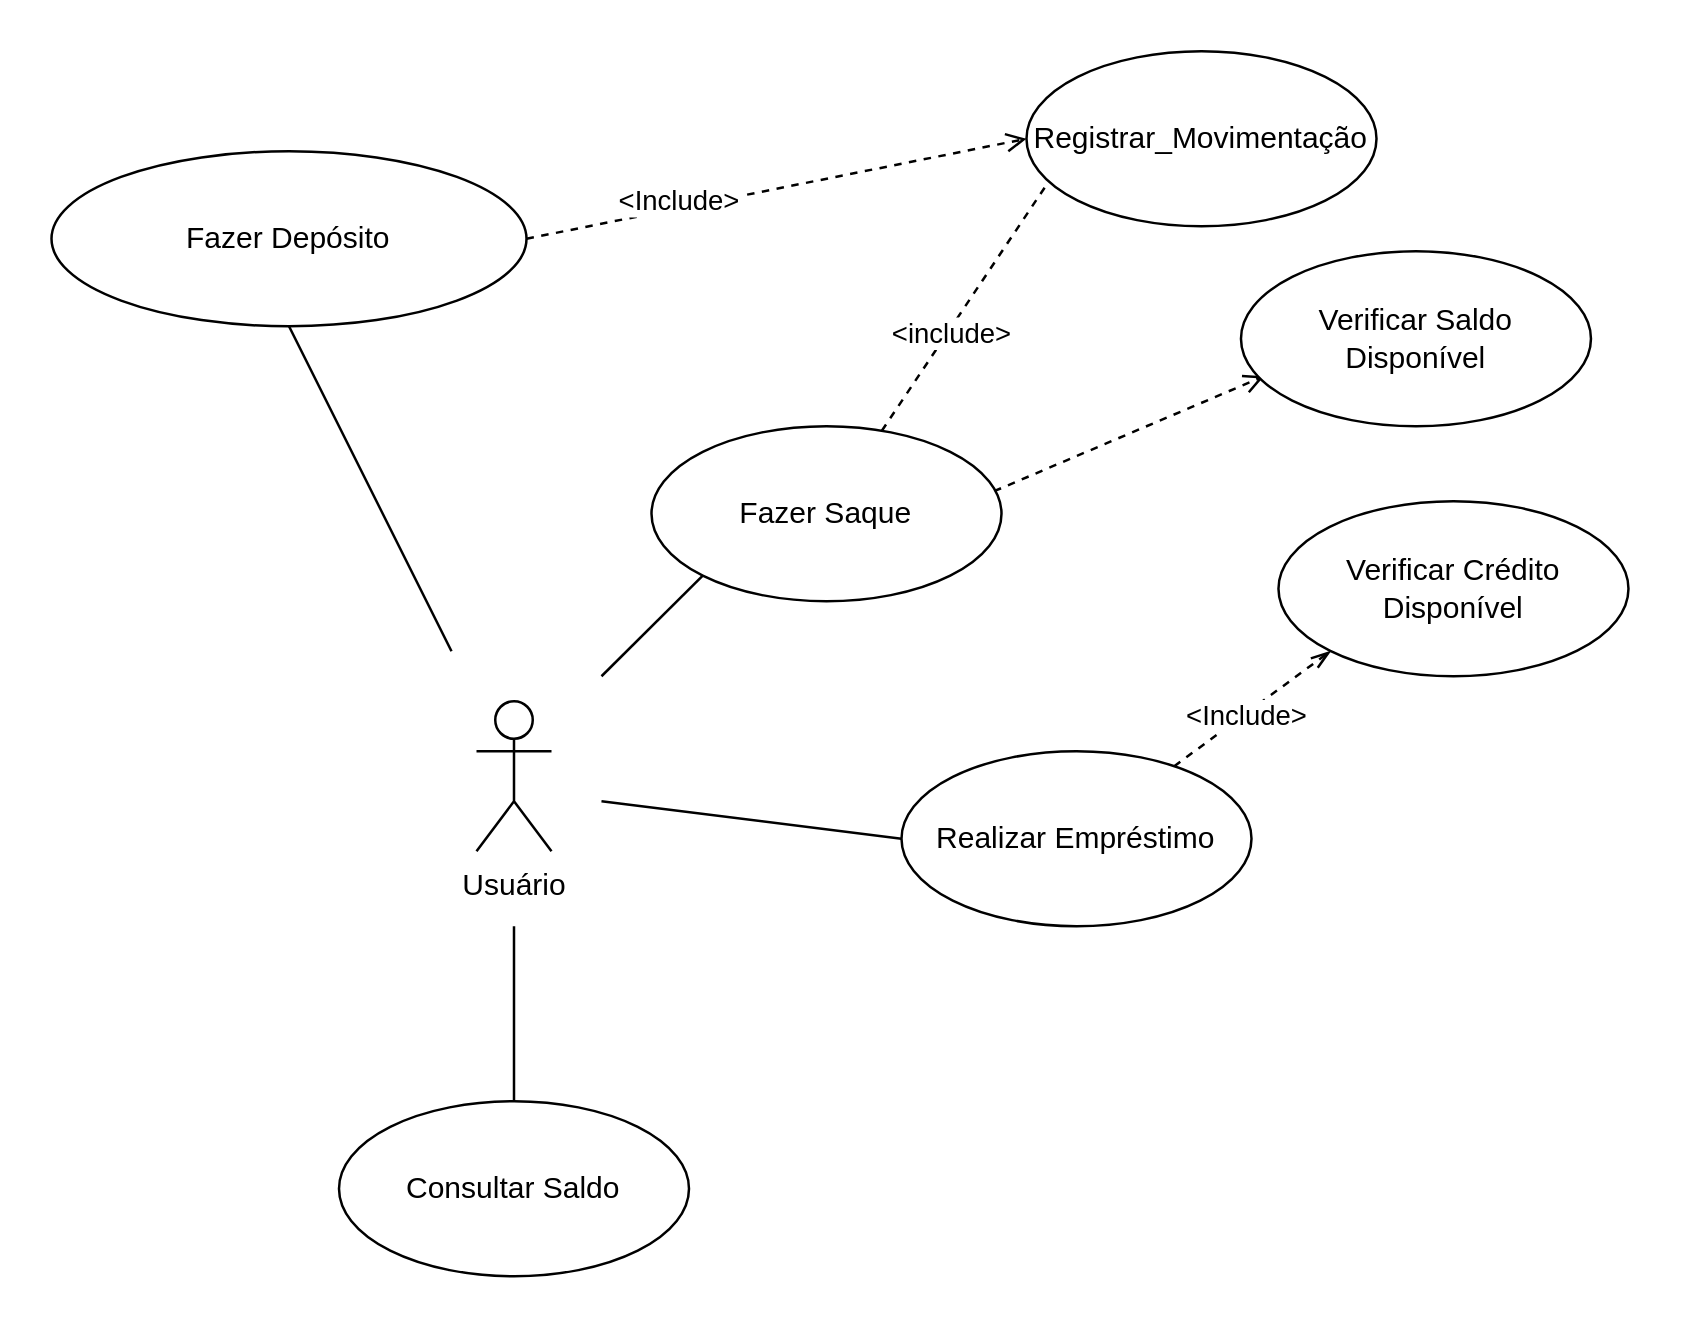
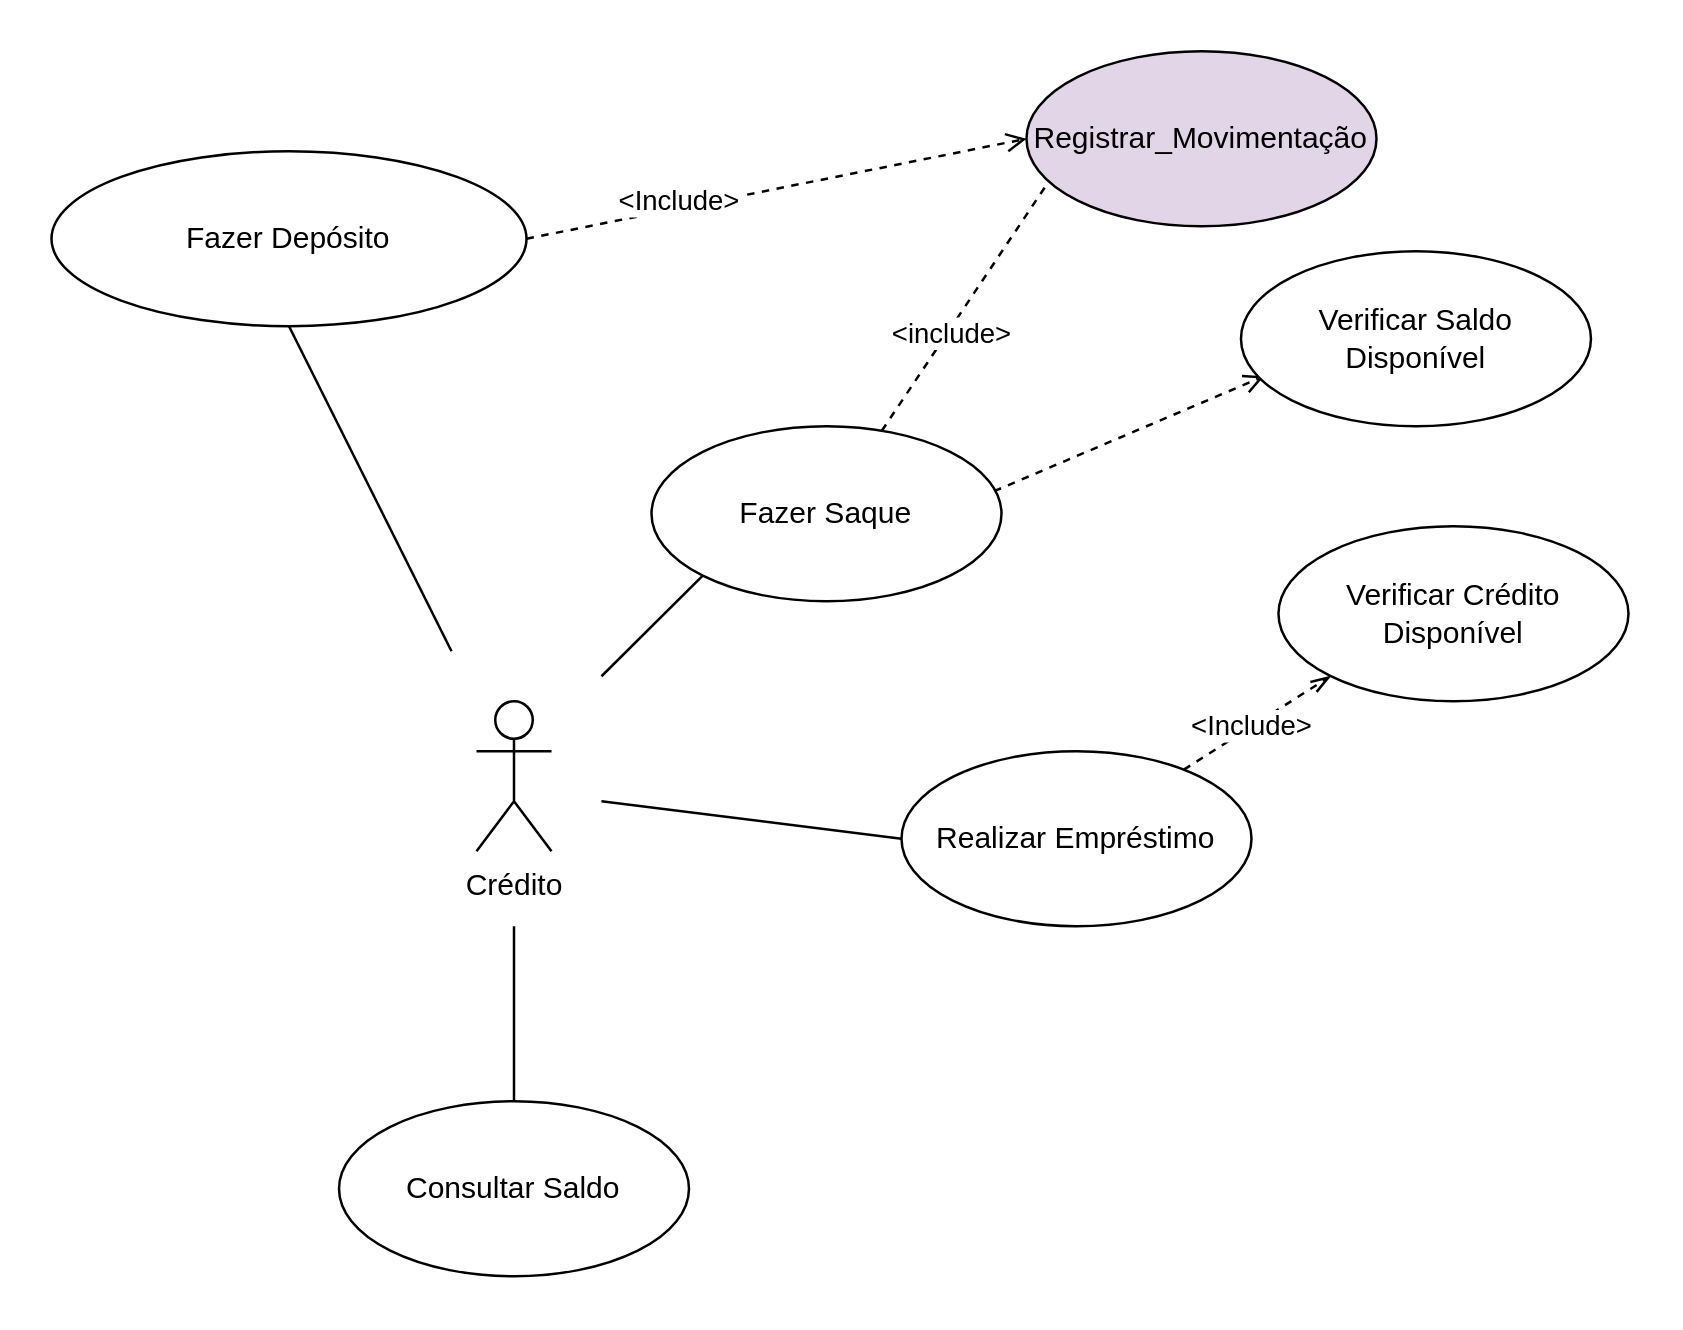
(1201, 139) -> (1201, 139)
(1453, 589) -> (1453, 614)
(515, 887) -> (515, 887)
